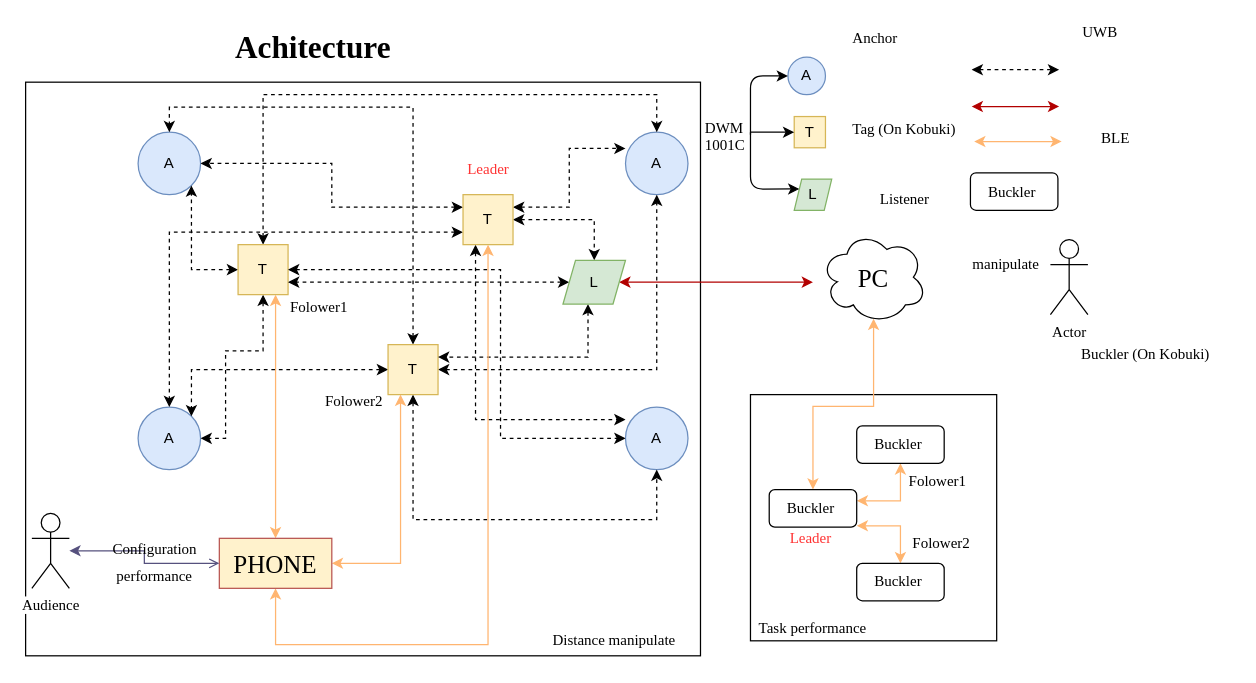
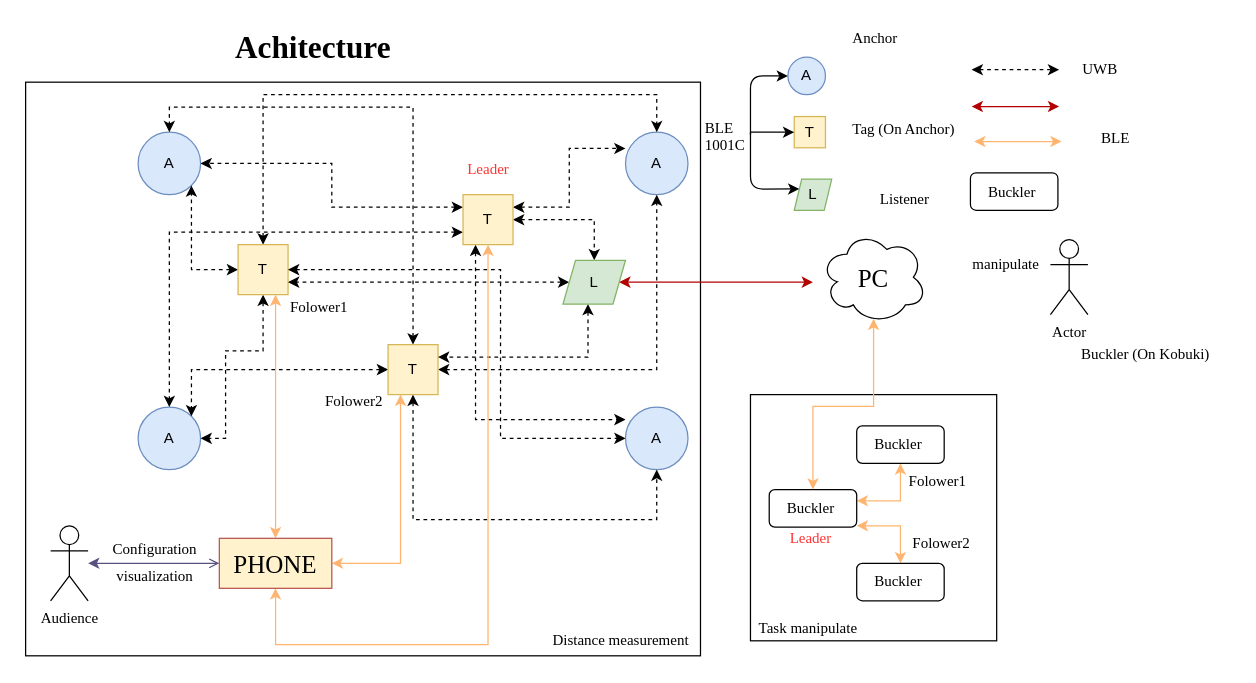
(1106, 32) -> (1106, 69)
(910, 130) -> (912, 130)
(727, 137) -> (727, 137)
(51, 551) -> (69, 563)
(163, 577) -> (164, 577)
(825, 628) -> (817, 628)
(625, 641) -> (633, 641)
